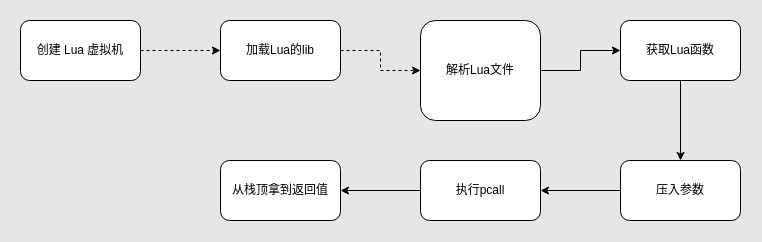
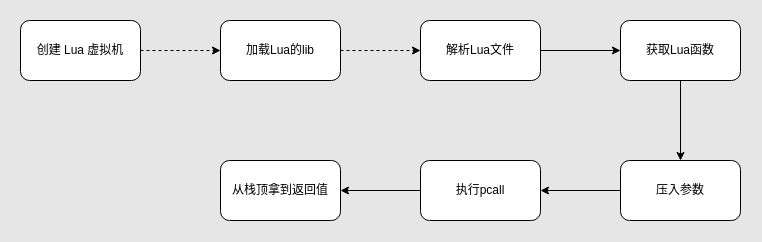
(481, 71) -> (481, 51)
